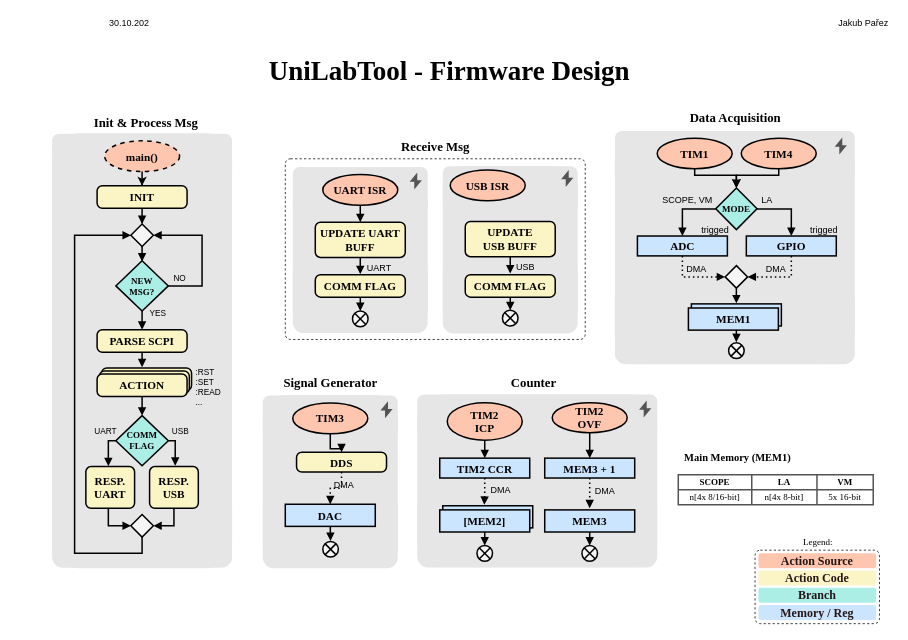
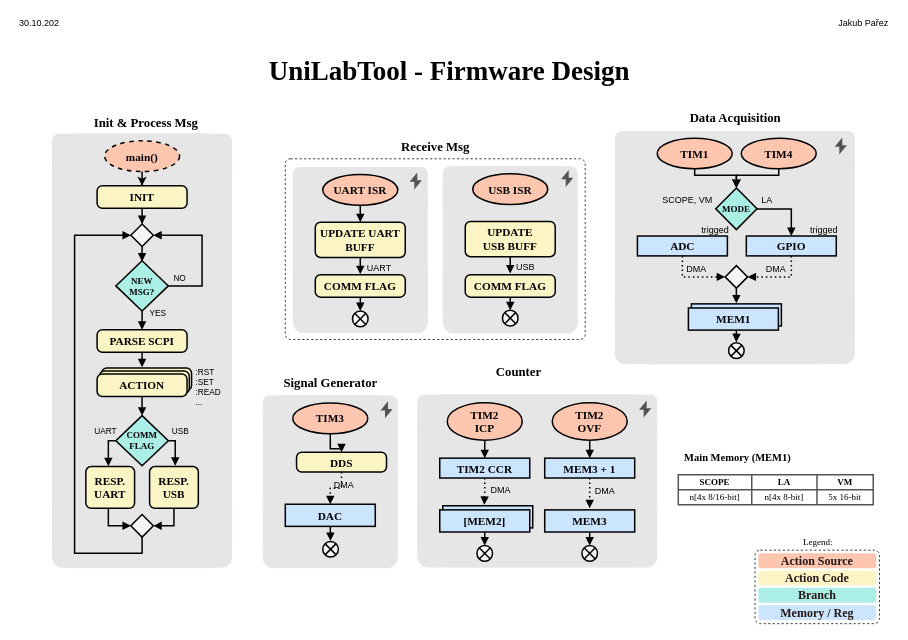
(135, 23) -> (45, 23)
(488, 185) -> (510, 189)
(690, 209) -> none
(534, 383) -> (519, 372)
(590, 418) -> (590, 421)
